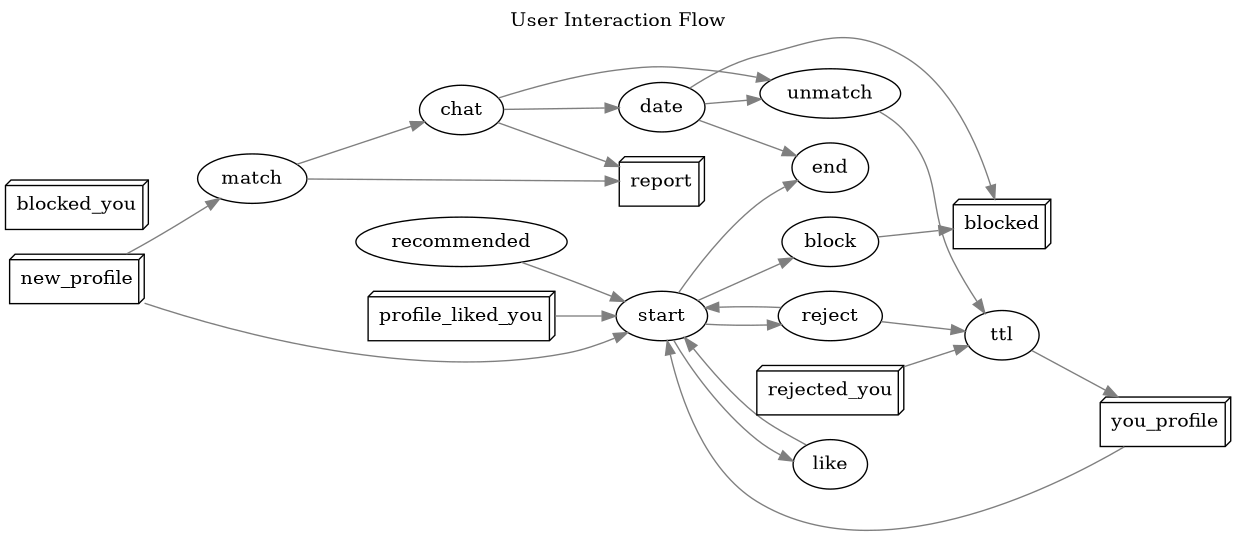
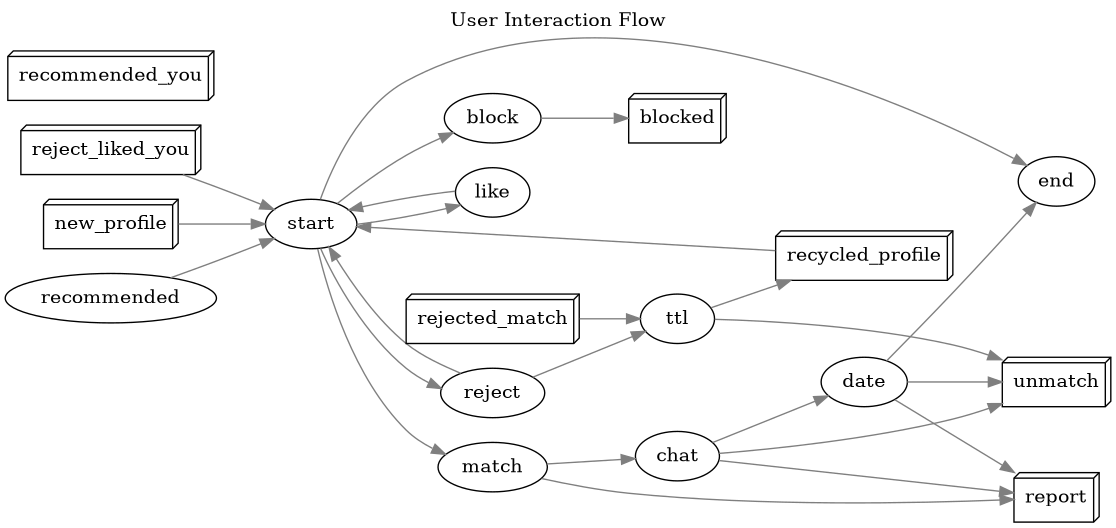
(873, 43) -> (949, 433)
(830, 93) -> (1057, 382)
(935, 201) -> (853, 329)
(77, 205) -> (111, 76)
(167, 231) -> (357, 360)
(462, 316) -> (111, 150)
(830, 390) -> (493, 319)
(1165, 422) -> (864, 256)
